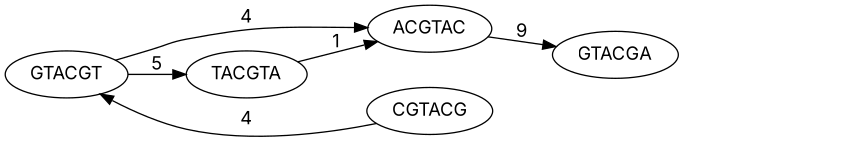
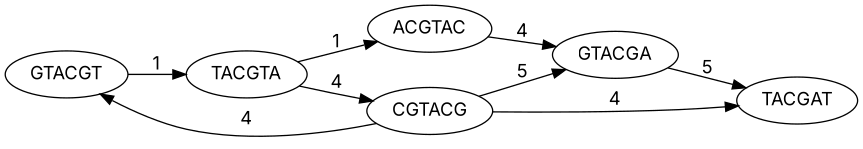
(233, 31) -> none
(523, 32) -> (523, 32)
(157, 65) -> (157, 65)
none -> (516, 85)
none -> (330, 93)
none -> (797, 101)
